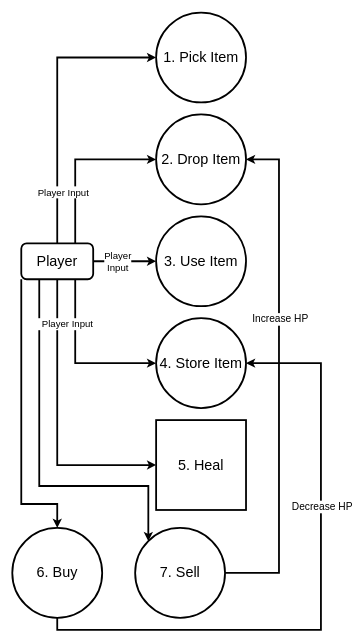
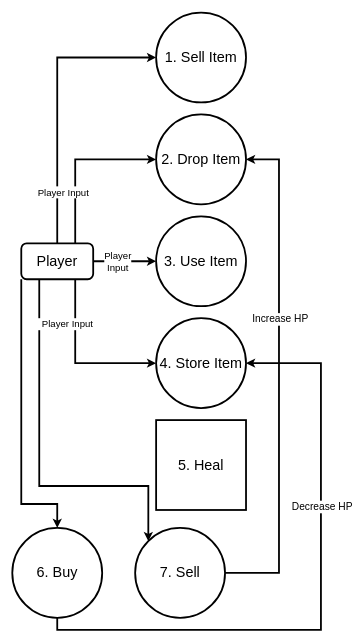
(201, 57) -> (201, 57)
(57, 442) -> none
